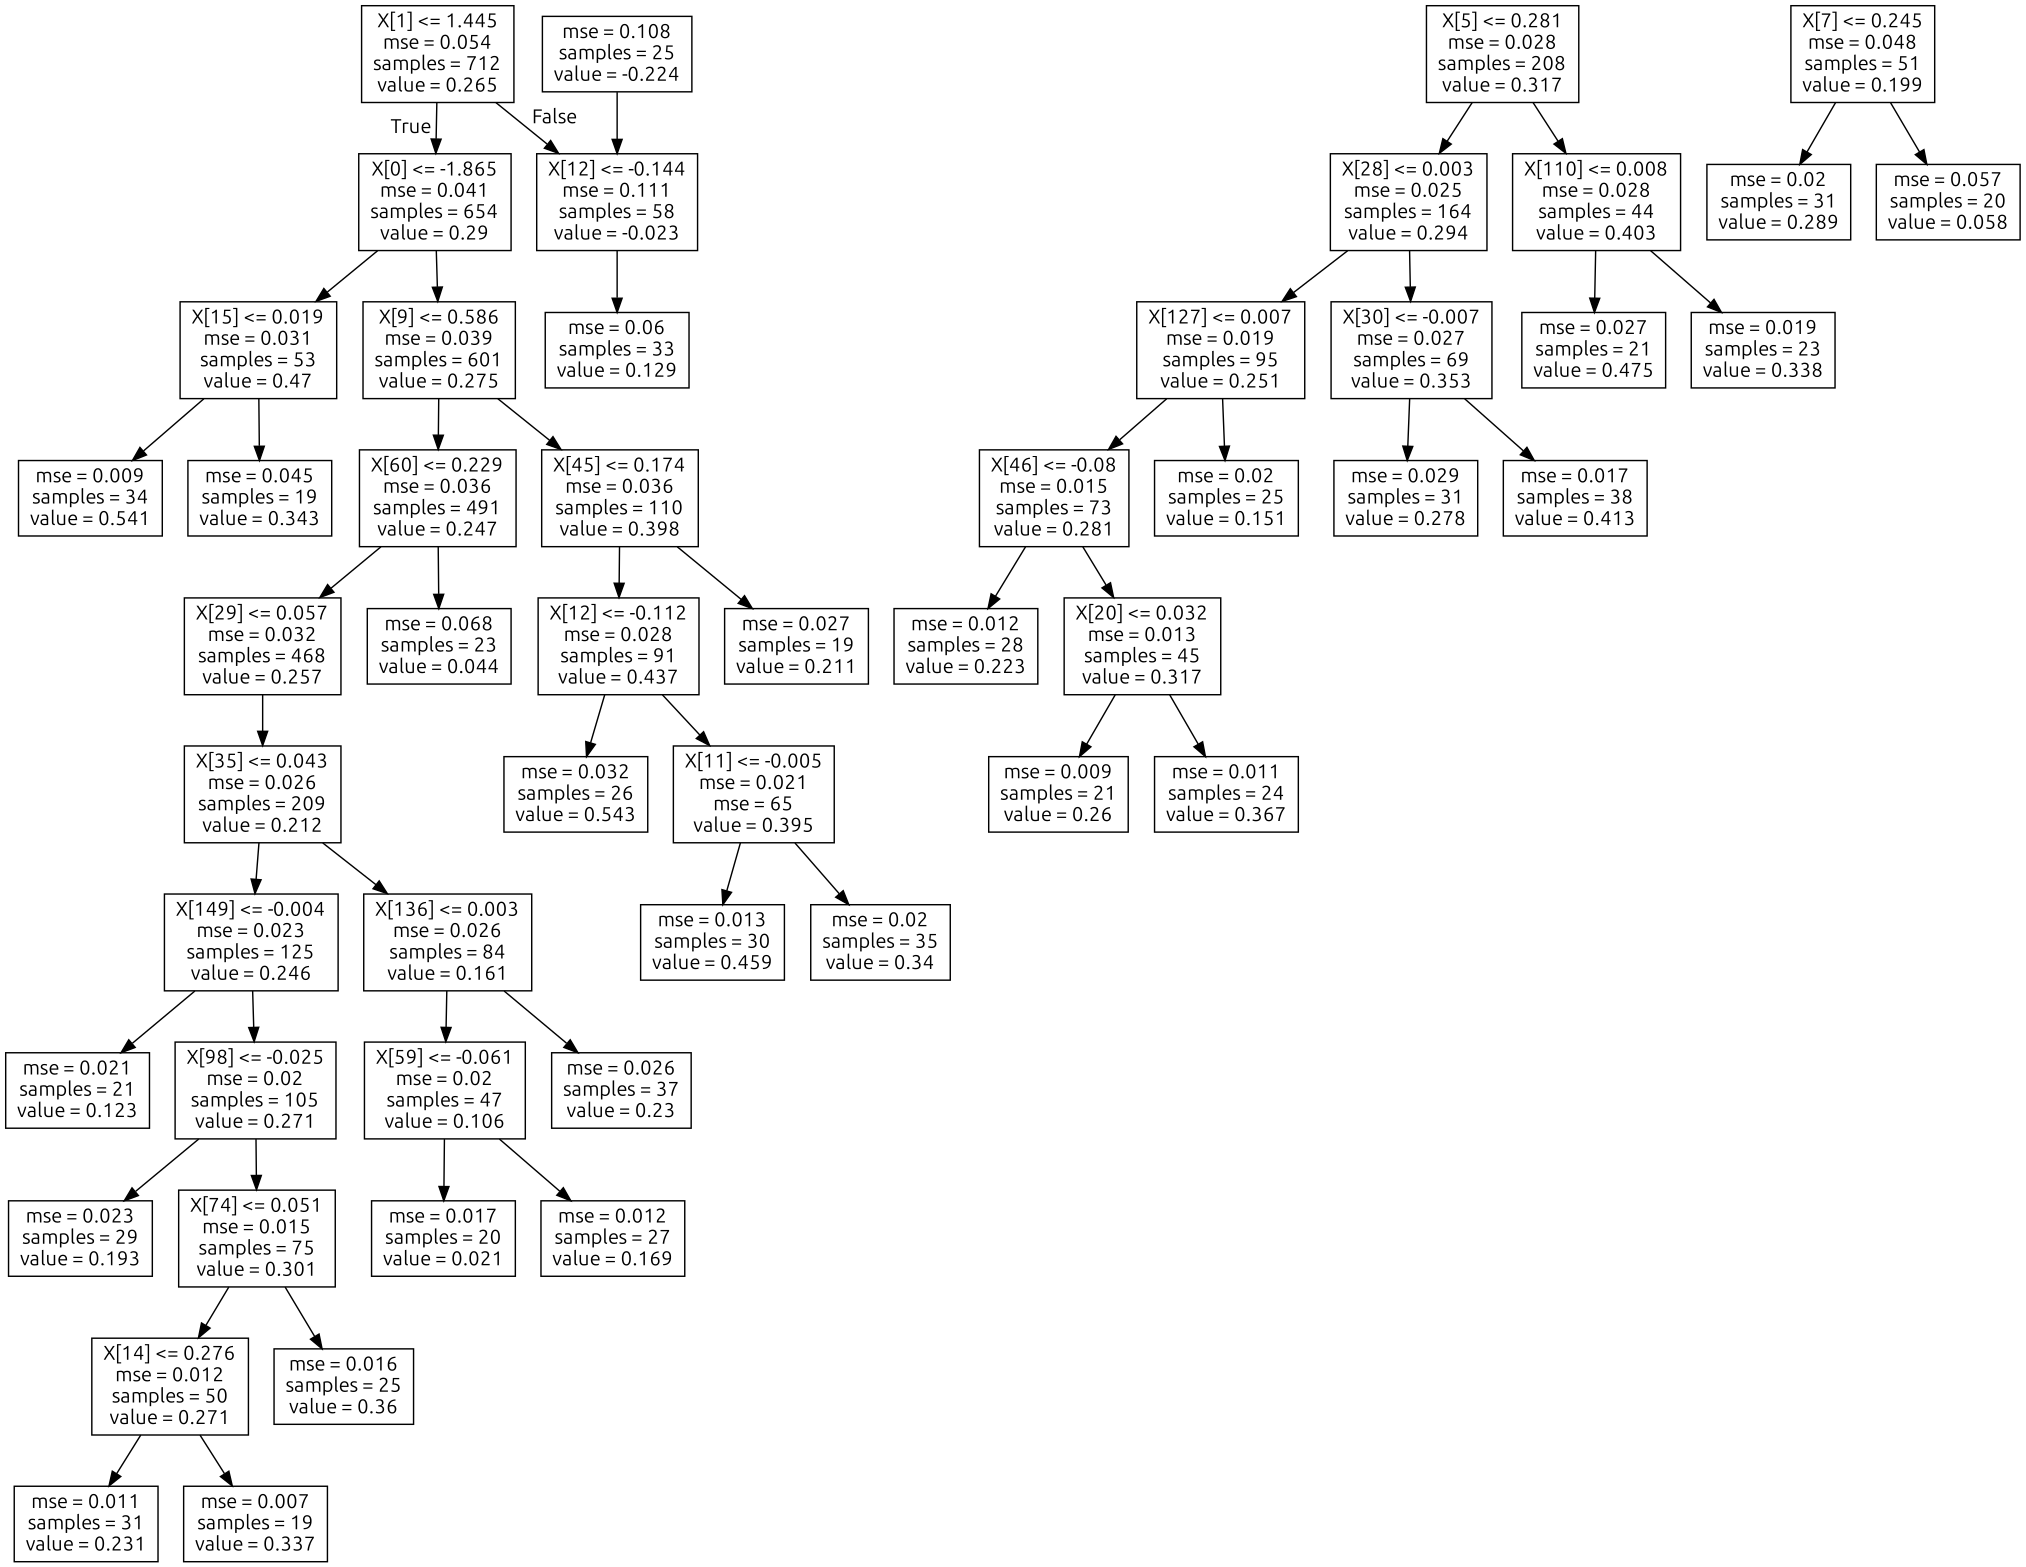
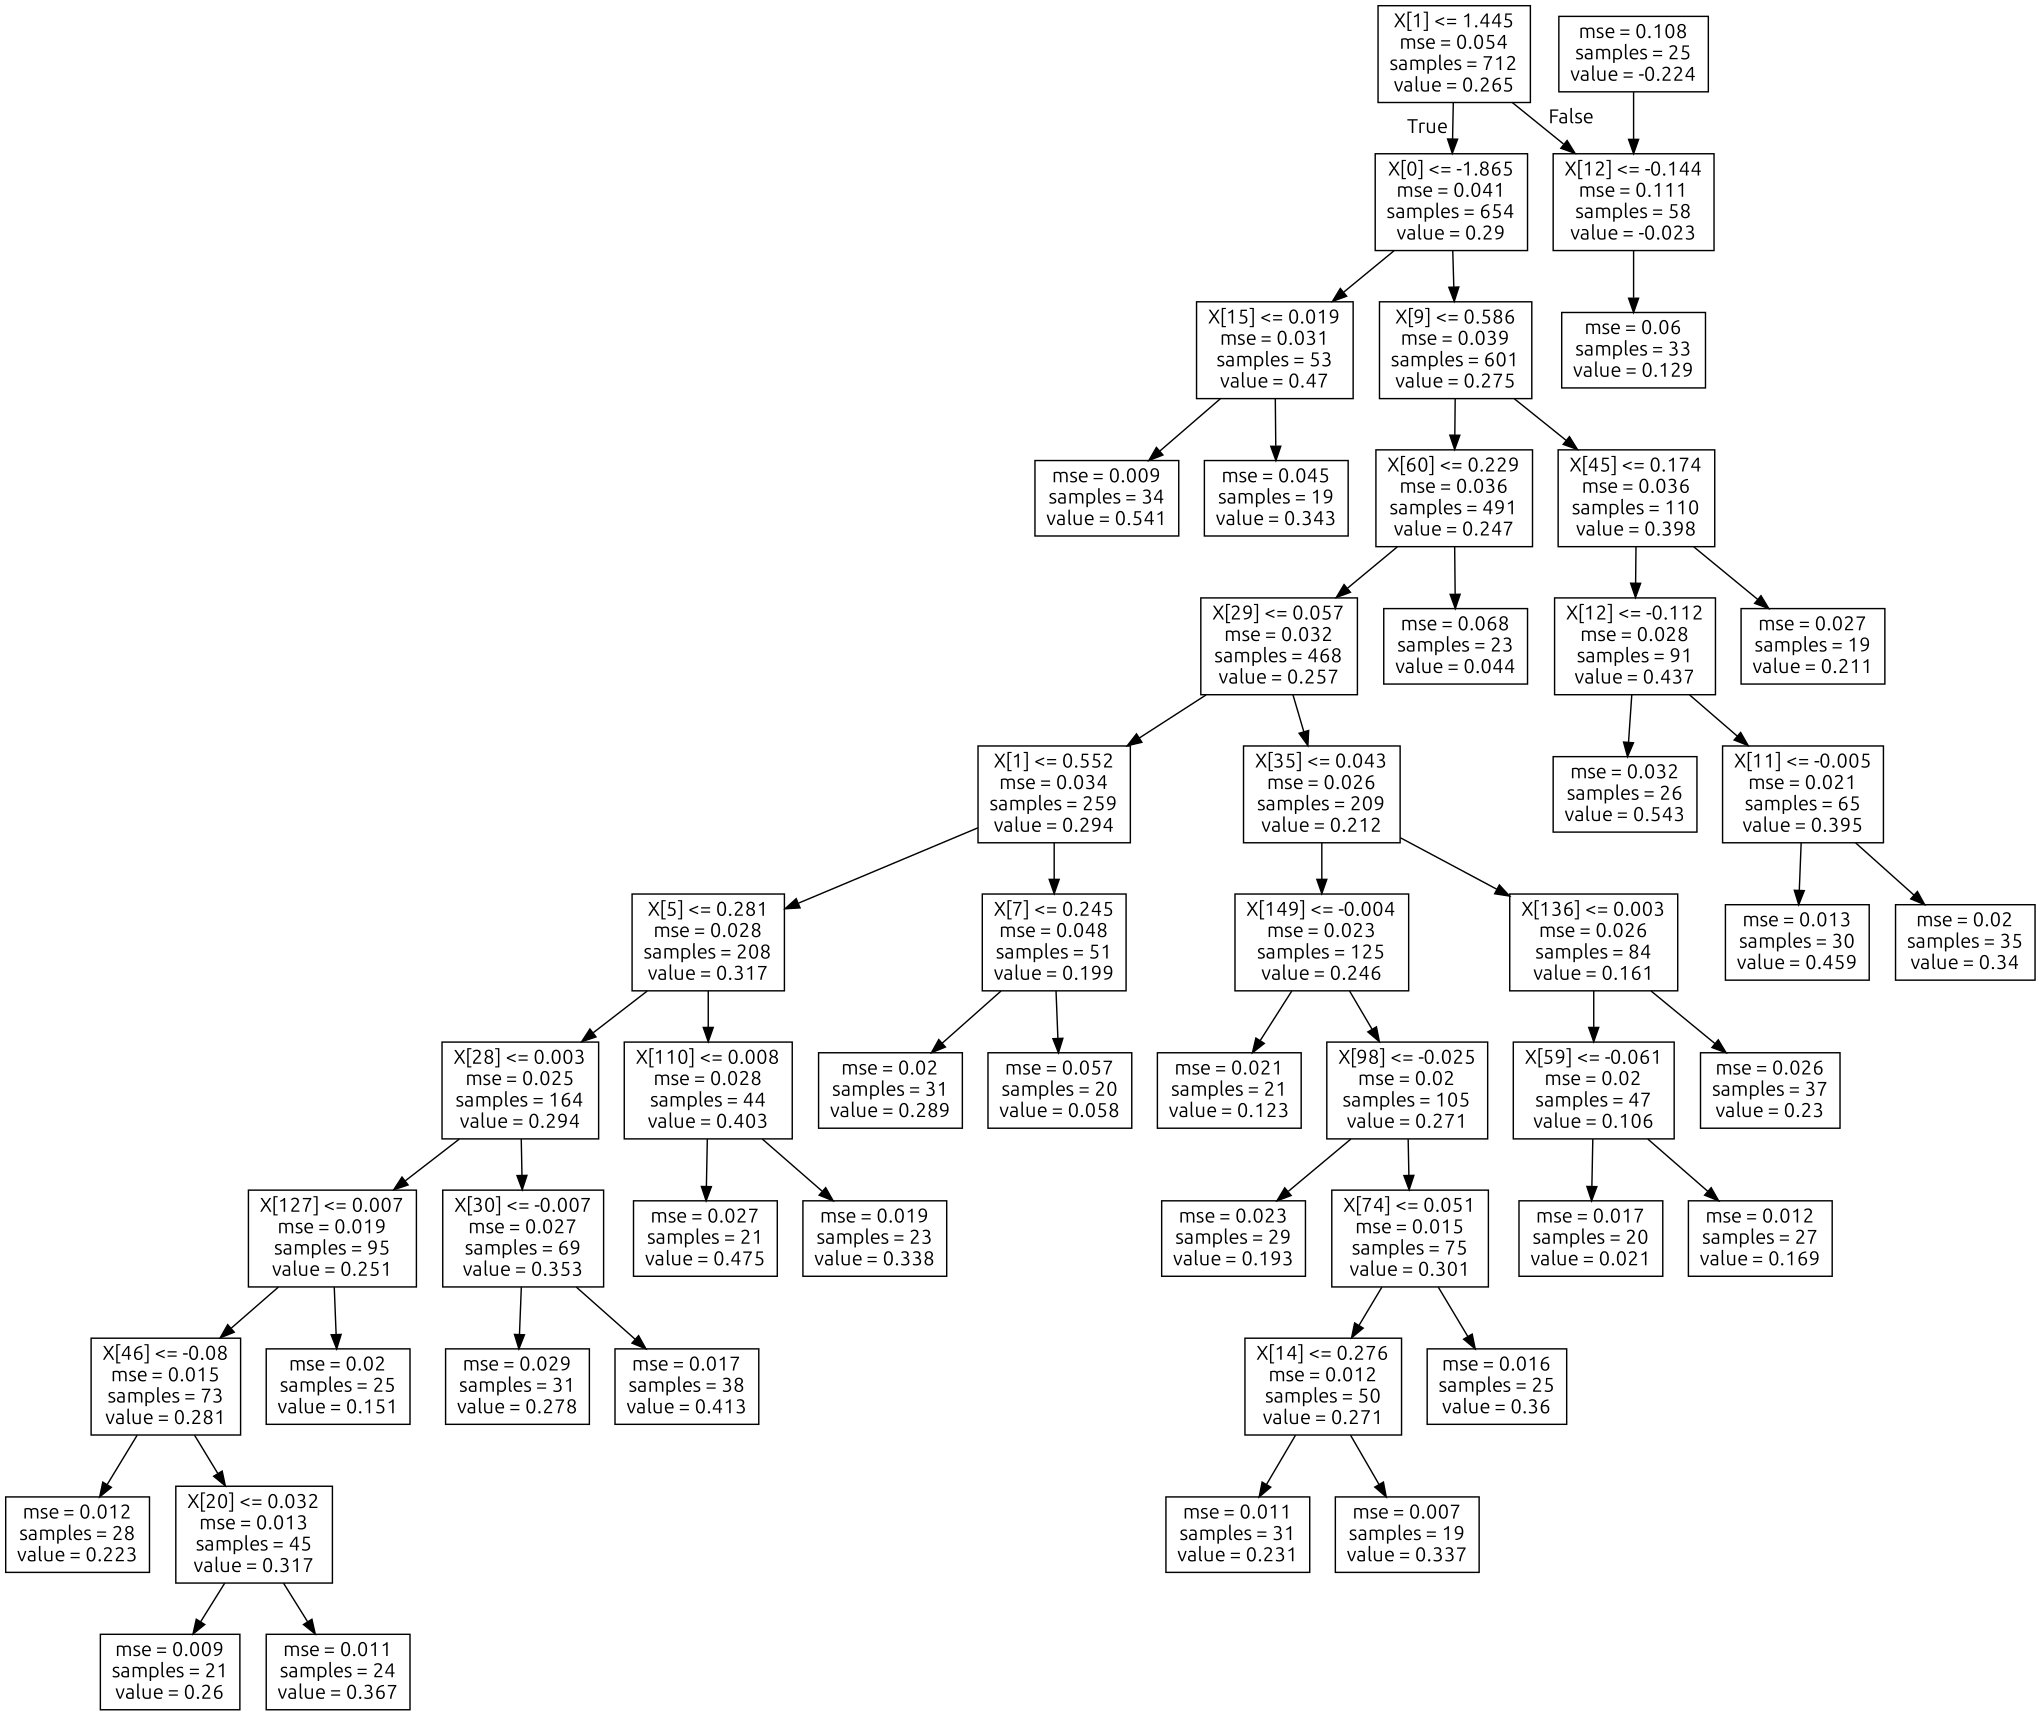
(754, 794) -> (1803, 794)
none -> (1054, 794)
